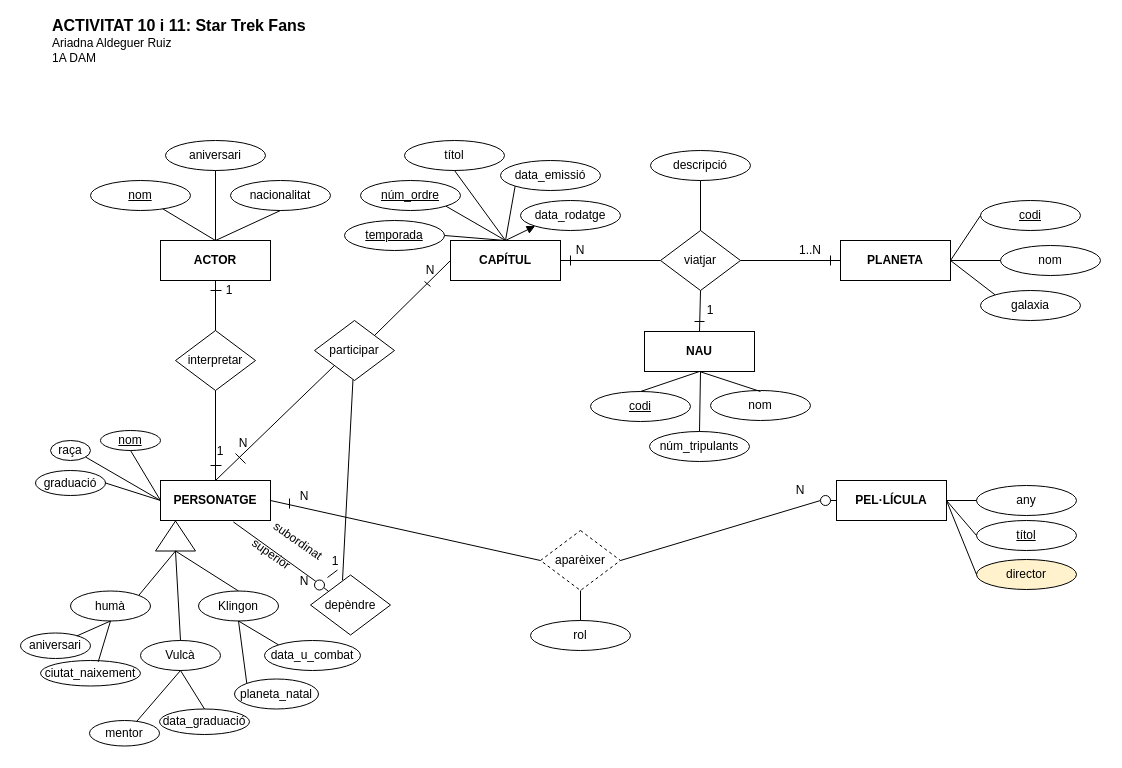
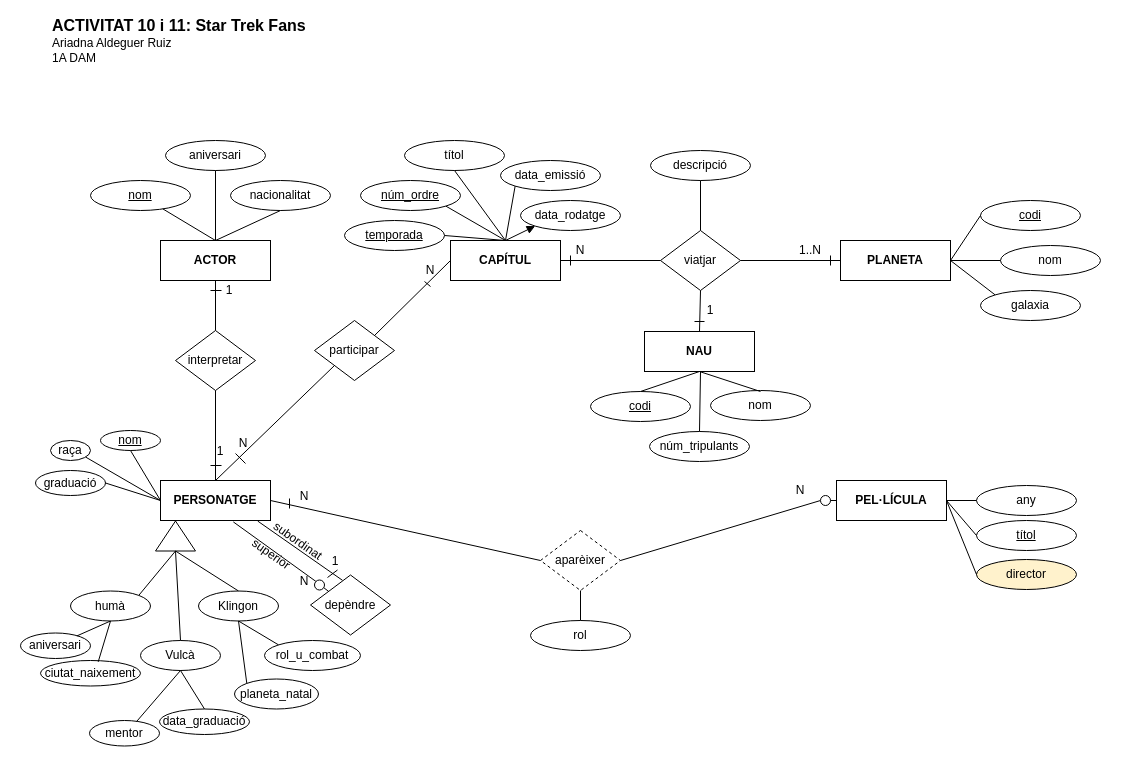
(348, 480) -> (301, 551)
(313, 656) -> (313, 656)
